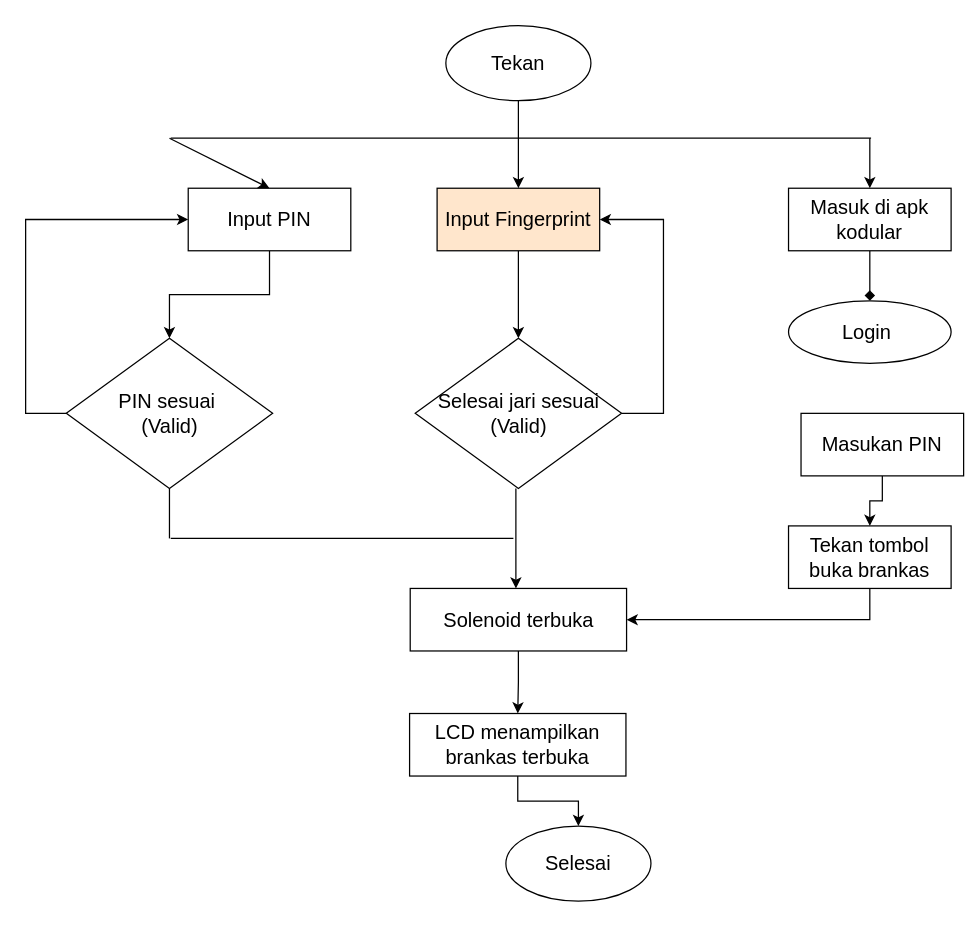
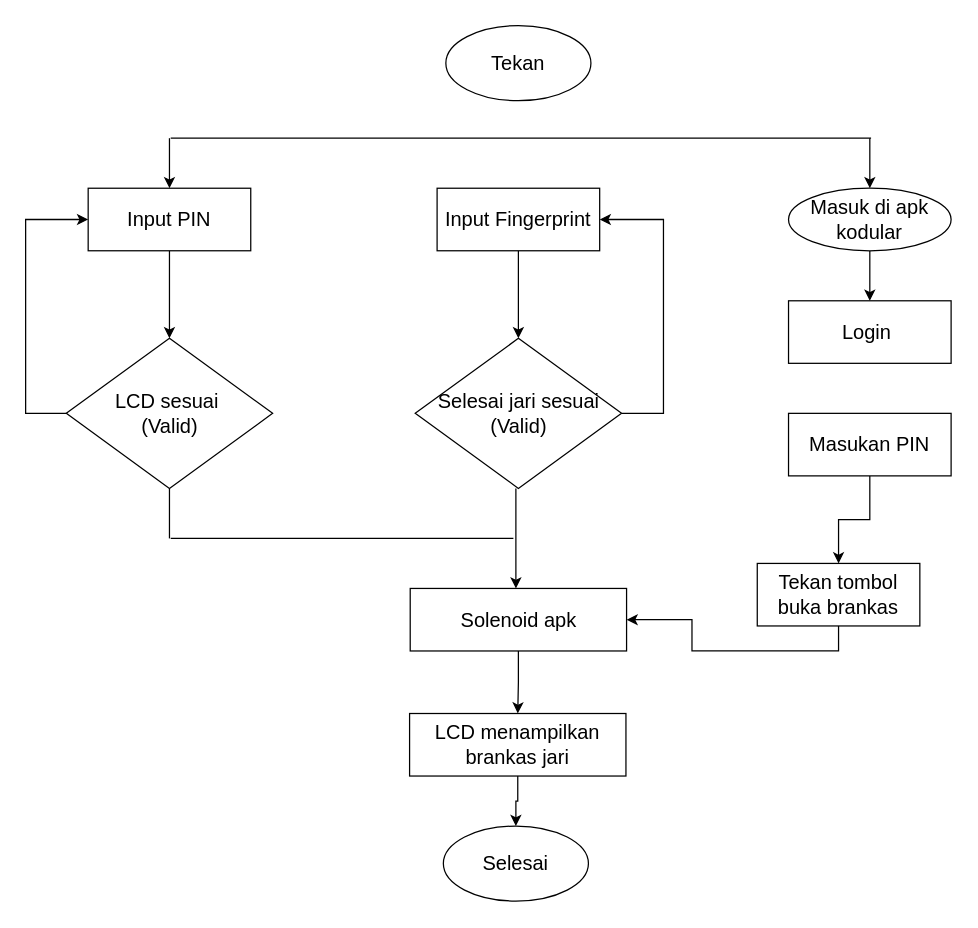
(518, 141) -> none
(269, 219) -> (169, 219)
(518, 219) -> (518, 219)
(869, 219) -> (869, 219)
(869, 290) -> (869, 291)
(869, 332) -> (869, 332)
(170, 413) -> (170, 413)
(882, 444) -> (869, 444)
(869, 557) -> (838, 594)
(519, 619) -> (519, 619)
(518, 744) -> (518, 744)
(578, 863) -> (516, 863)
